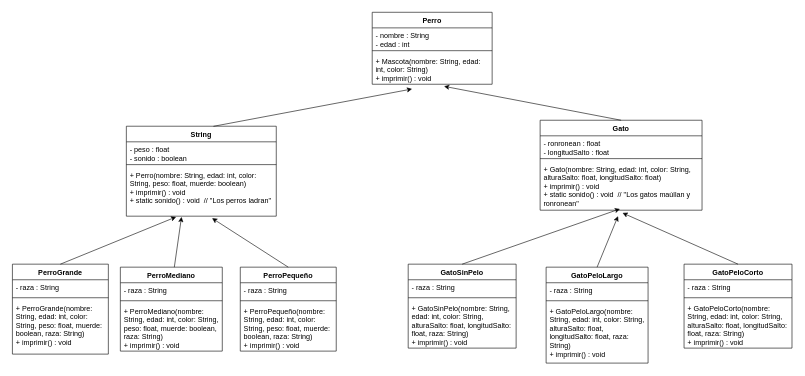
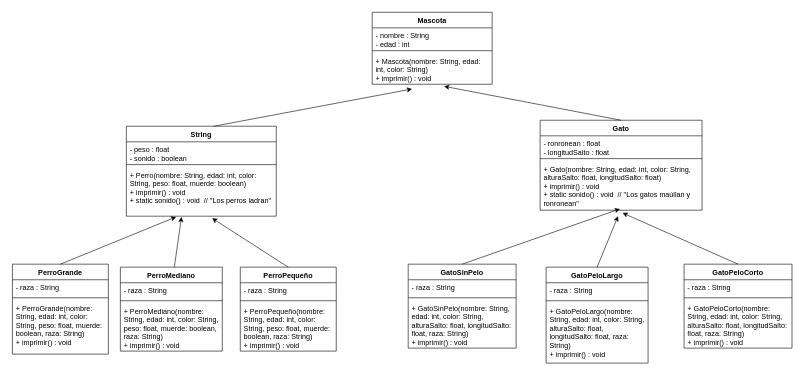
(432, 21) -> (432, 21)
